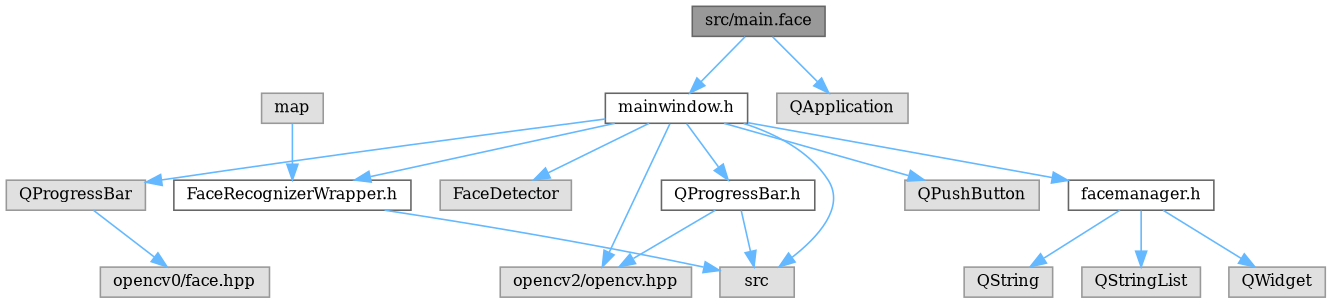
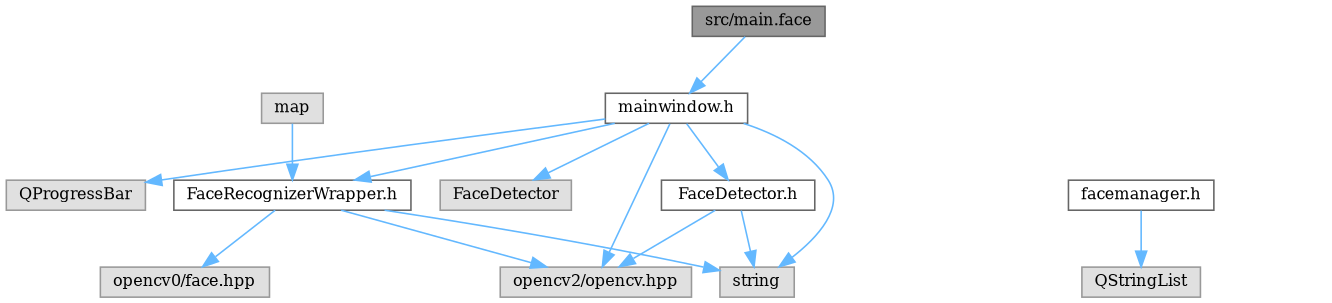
(842, 108) -> none
(900, 150) -> none
(738, 195) -> (738, 195)
(972, 195) -> none
(124, 234) -> (245, 233)
none -> (436, 236)
(757, 282) -> (757, 282)
(1008, 282) -> none
(1277, 282) -> none
